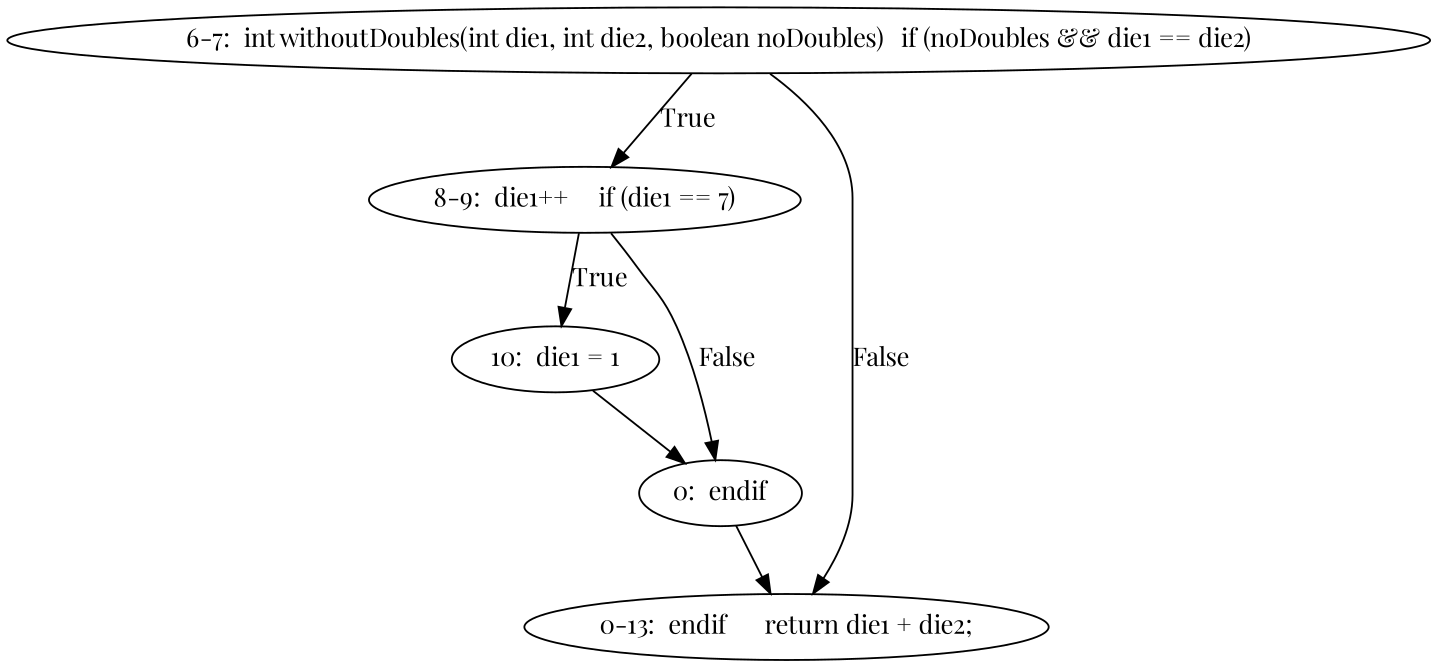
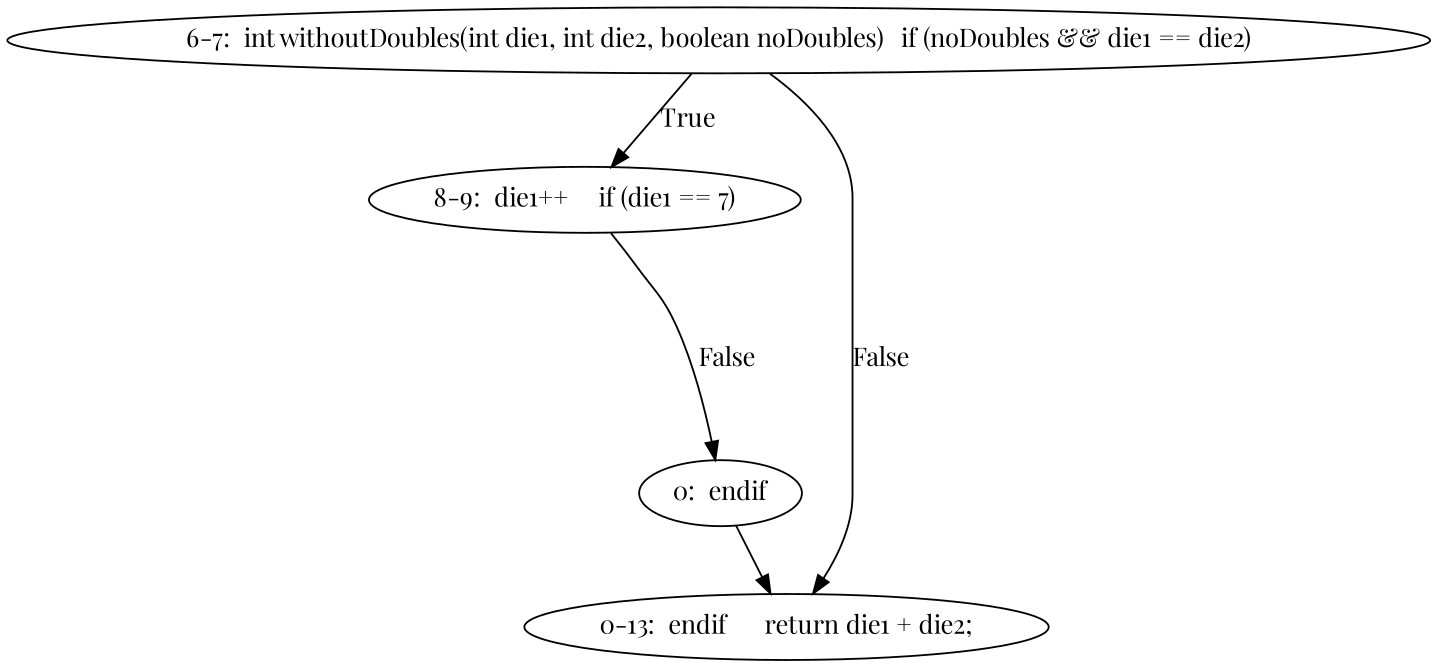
(556, 359) -> none
